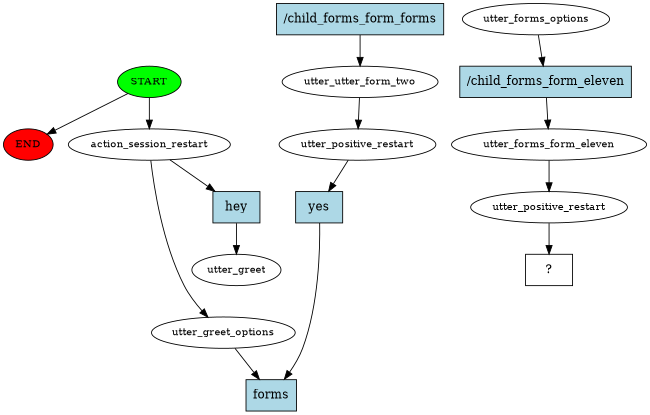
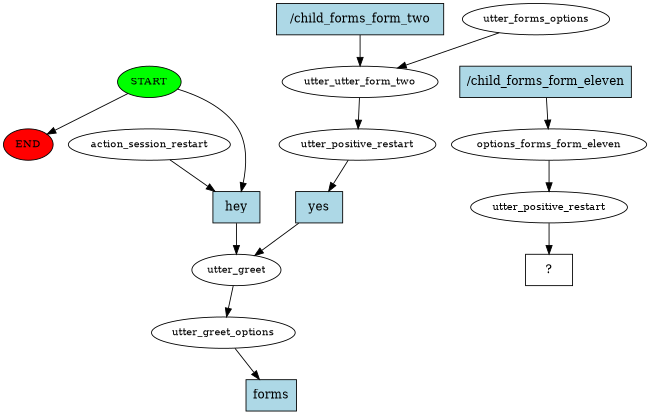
(360, 19) -> (360, 19)
(540, 46) -> (452, 49)
(149, 109) -> (233, 121)
(549, 145) -> (549, 145)
(166, 239) -> (231, 297)
(315, 300) -> (280, 237)
